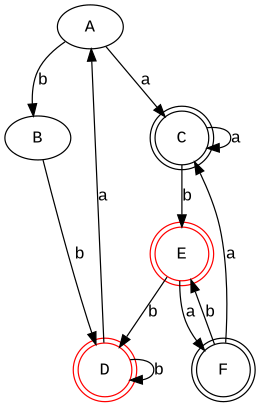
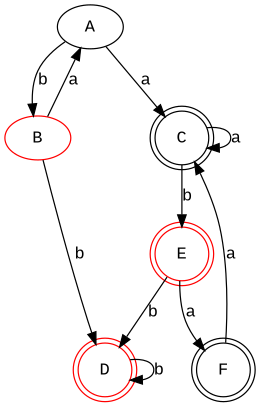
(38, 138) -> (38, 138)
(98, 202) -> (61, 88)
(205, 318) -> none
